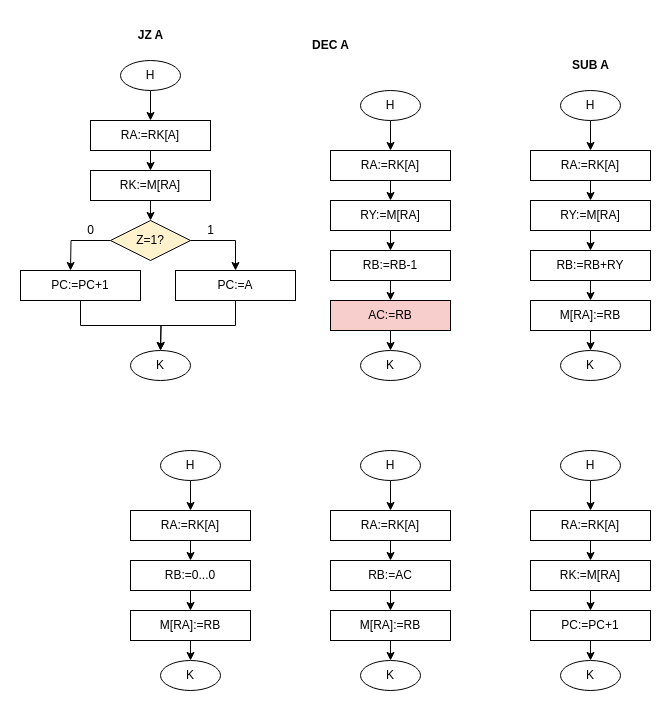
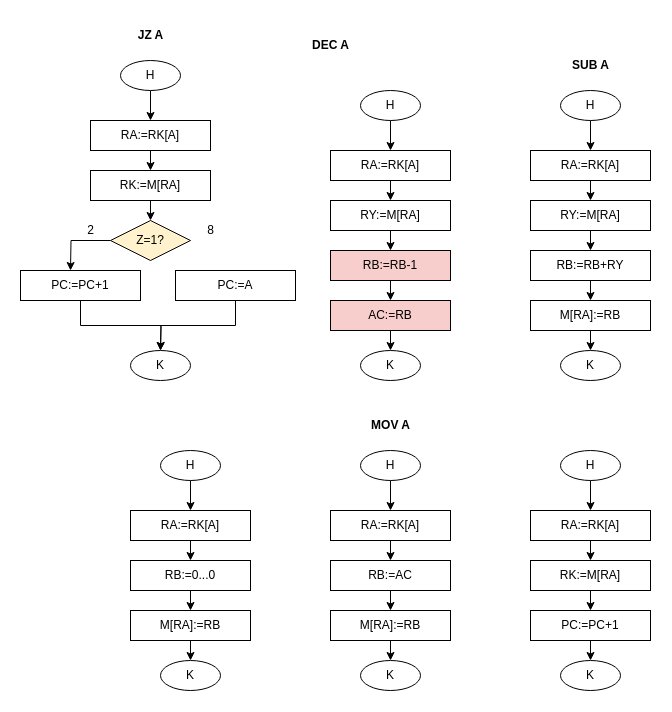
(91, 231) -> (91, 231)
(211, 231) -> (211, 231)
(225, 241) -> none
(391, 266) -> (391, 266)
none -> (391, 426)
